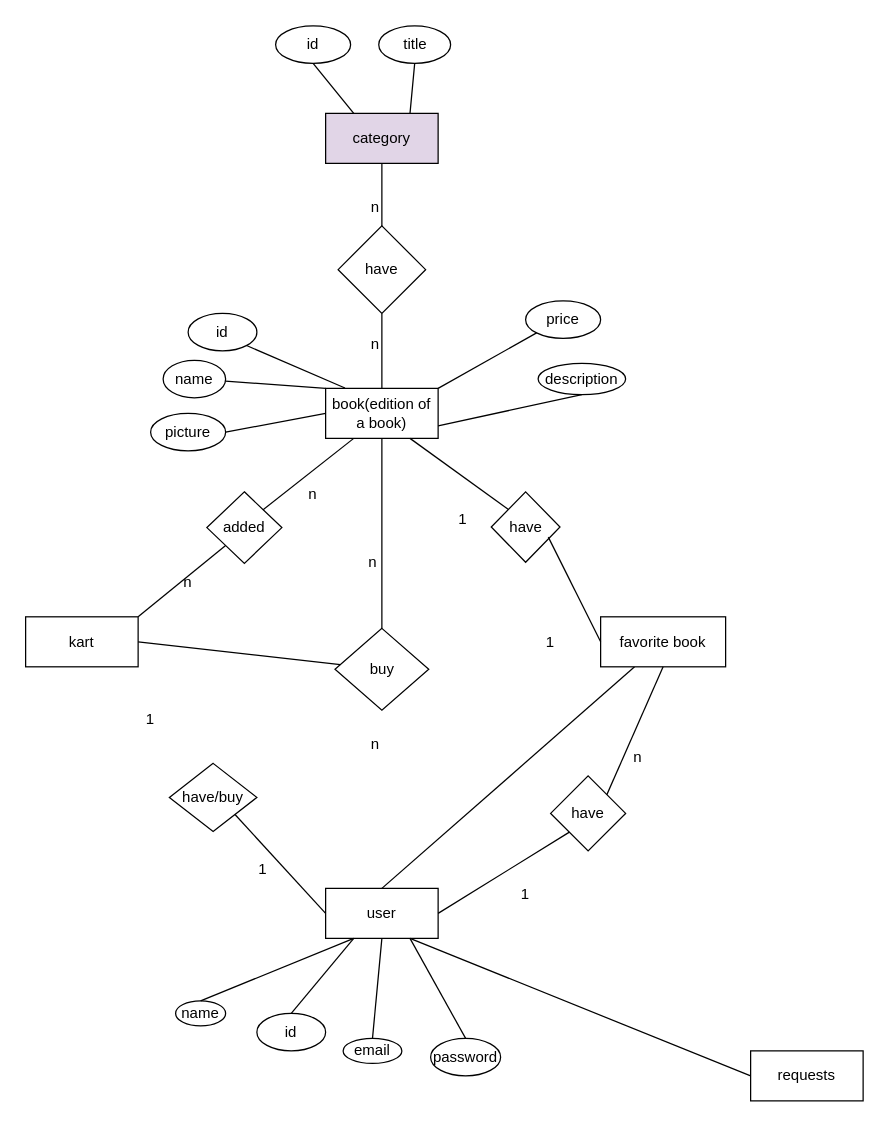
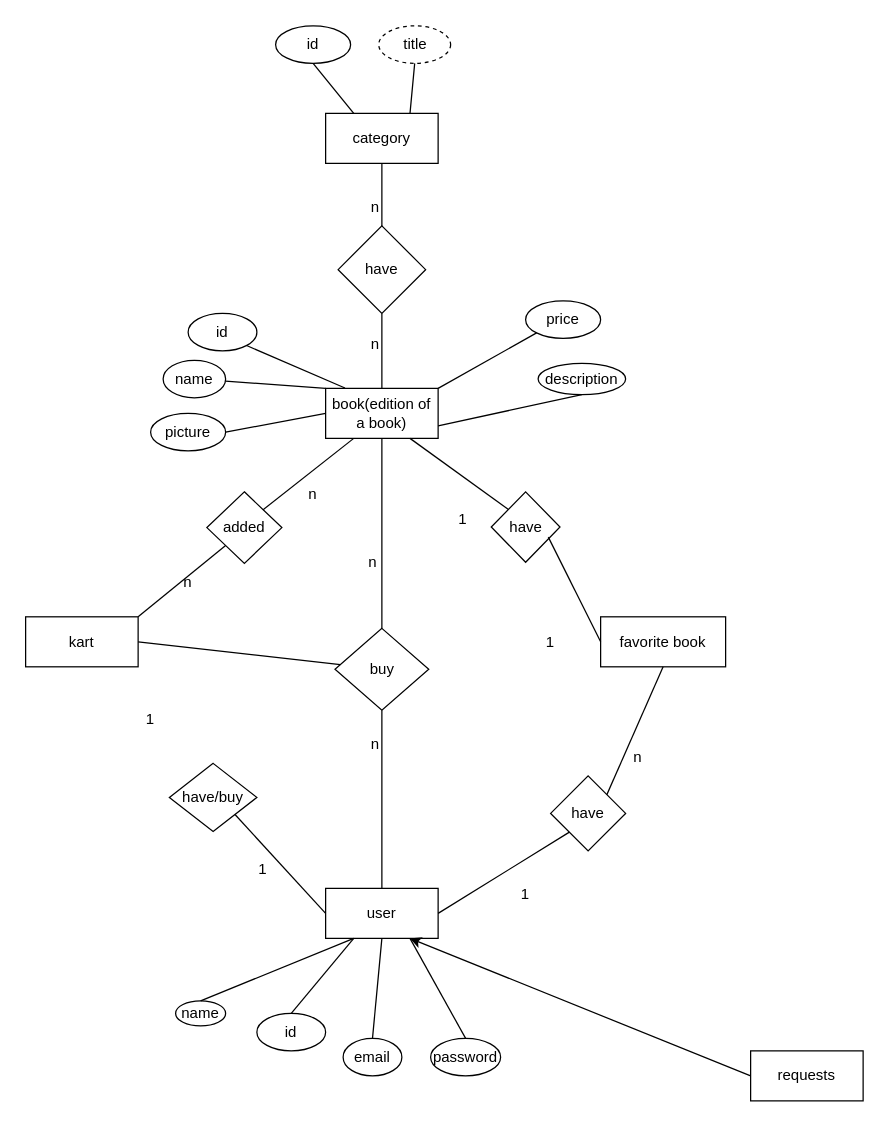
(415, 44) -> (415, 44)
(382, 138) -> (382, 138)
(508, 777) -> (382, 799)
(416, 941) -> (419, 942)
(373, 1051) -> (373, 1057)
